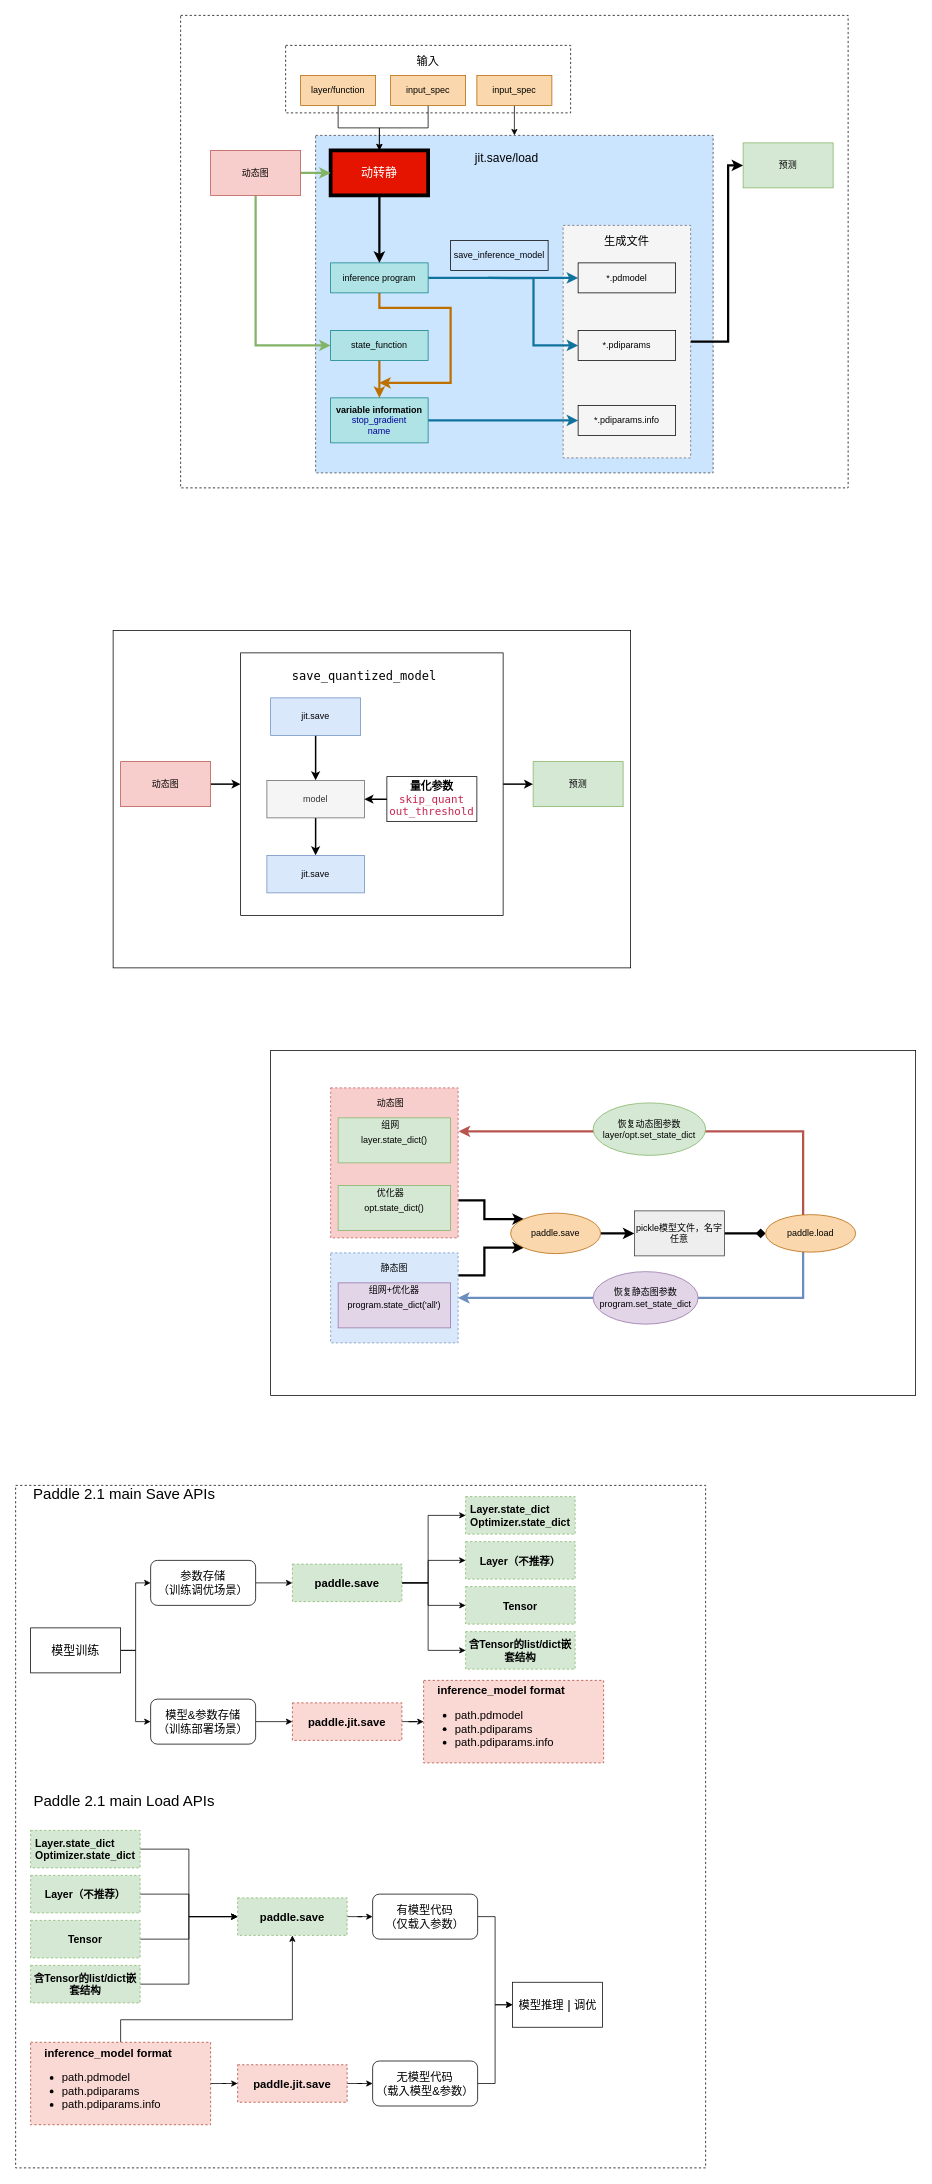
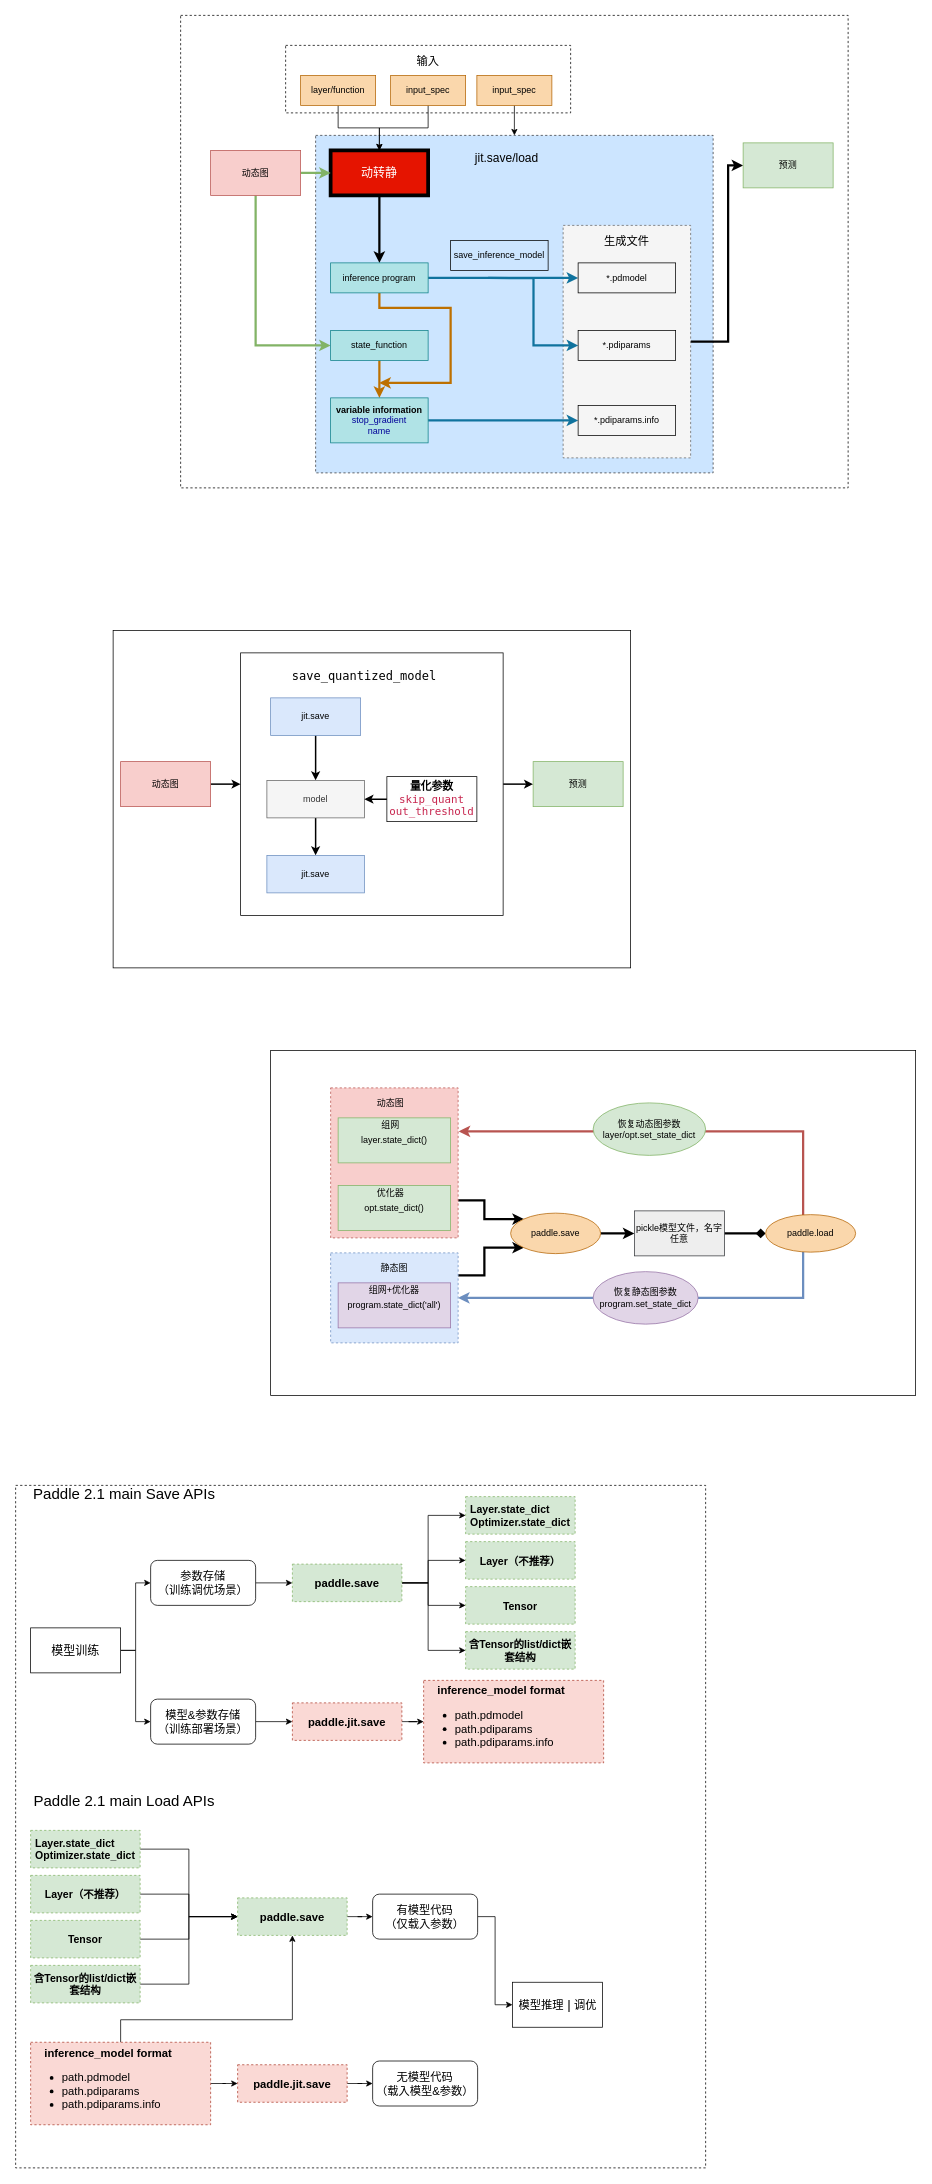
(495, 2053) -> none
